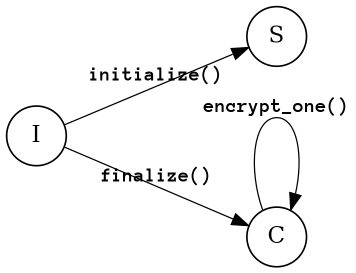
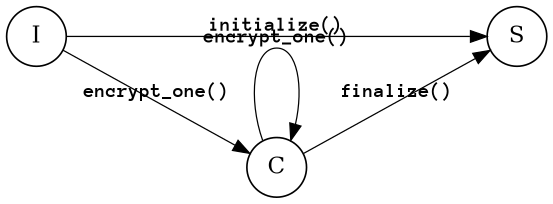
none -> (389, 106)
(157, 176) -> (157, 92)
